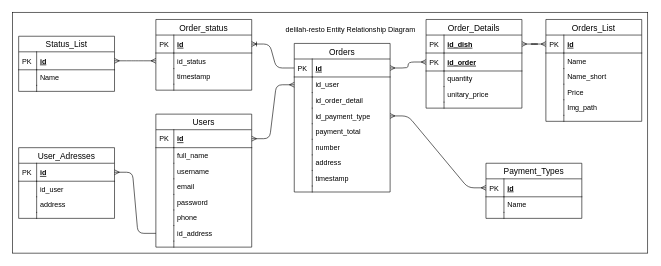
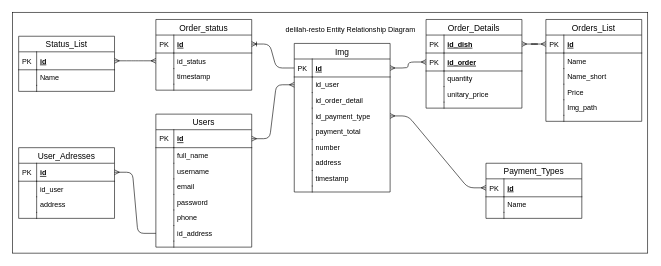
(342, 52) -> (342, 52)
